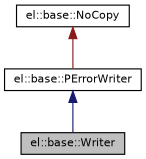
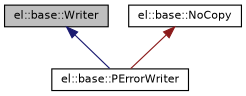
(73, 118) -> (92, 52)
